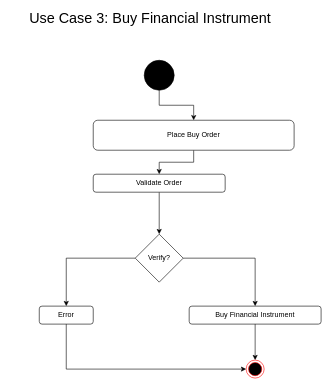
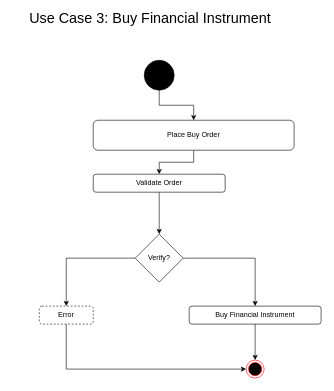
(66, 315) -> (66, 315)
